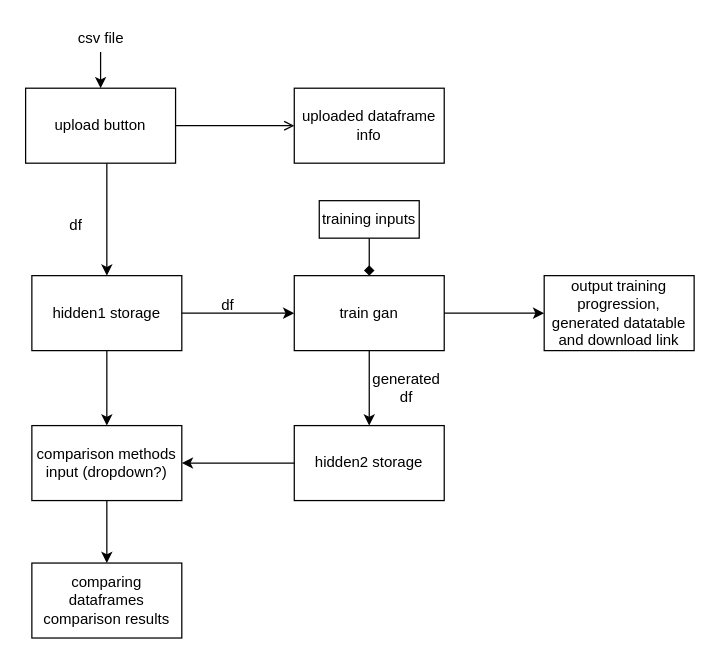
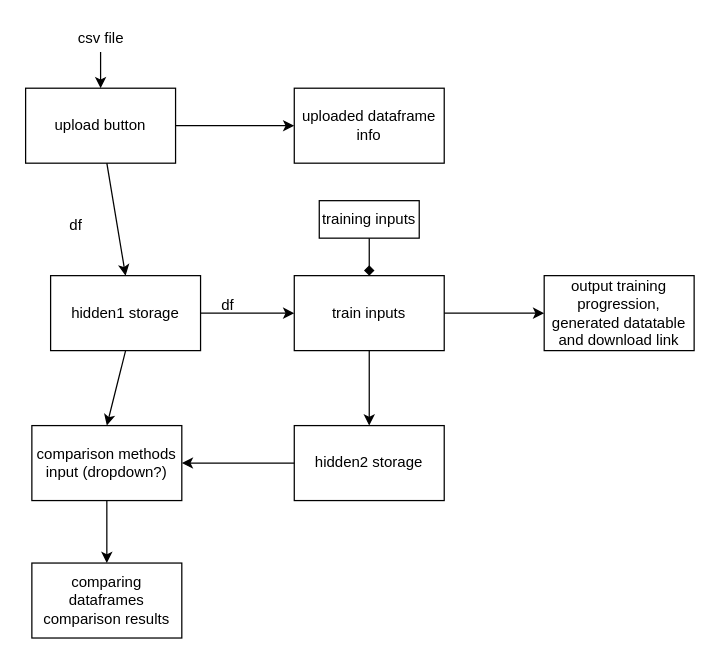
(287, 126) -> (284, 126)
(107, 313) -> (126, 313)
(369, 313) -> (369, 313)
(407, 388) -> none
